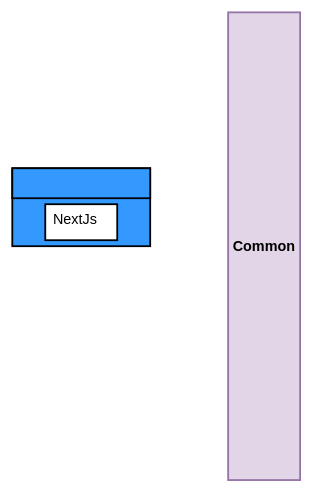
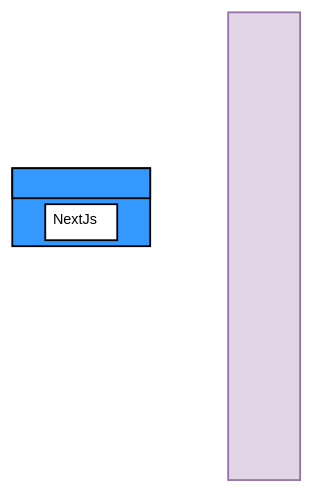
(264, 246) -> none
